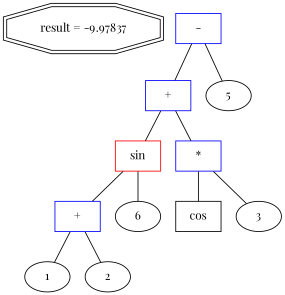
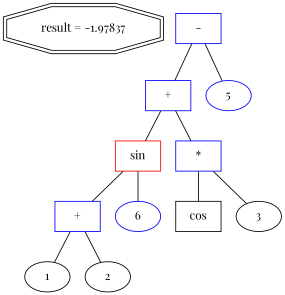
(83, 29) -> (83, 29)
(229, 96) -> (229, 96)
(138, 216) -> (138, 216)
